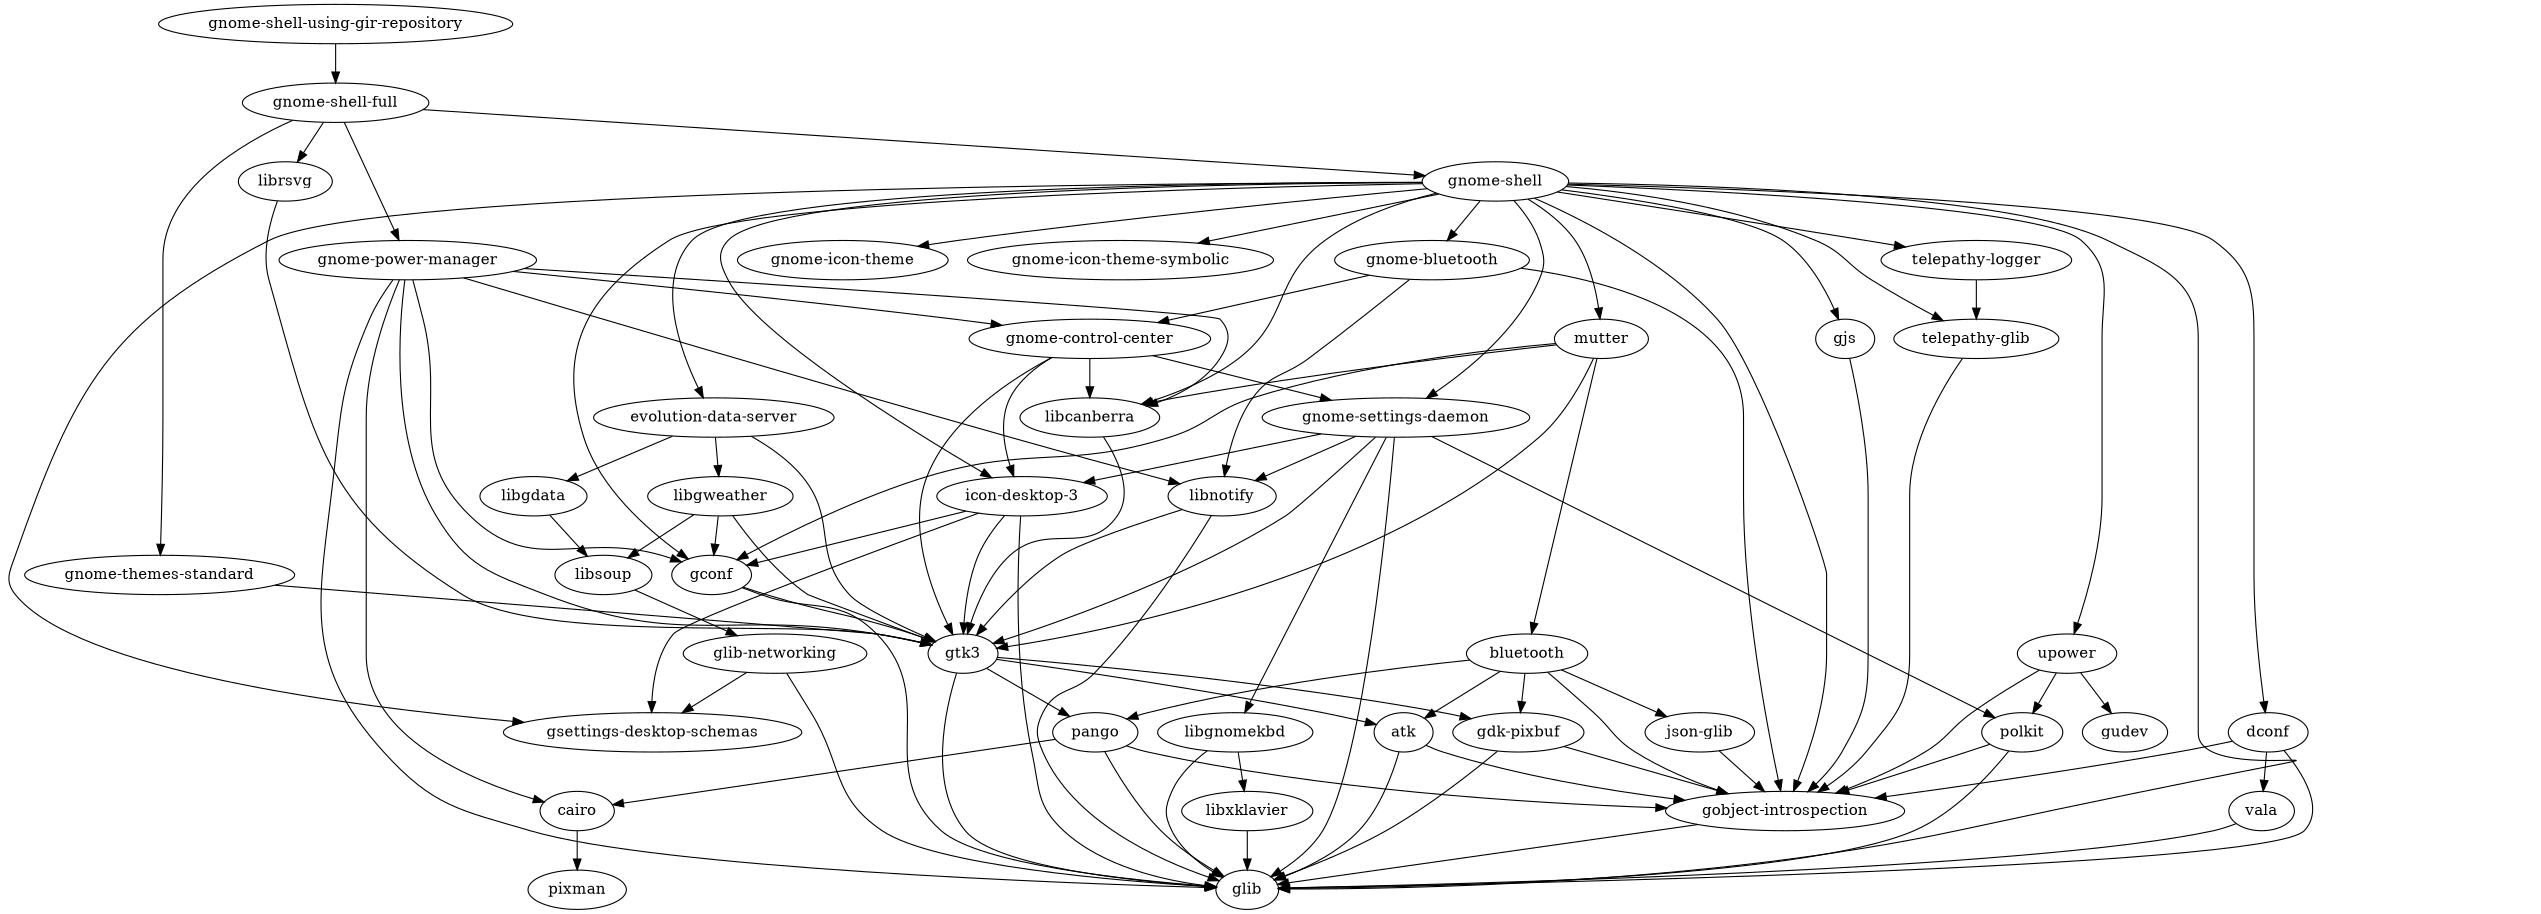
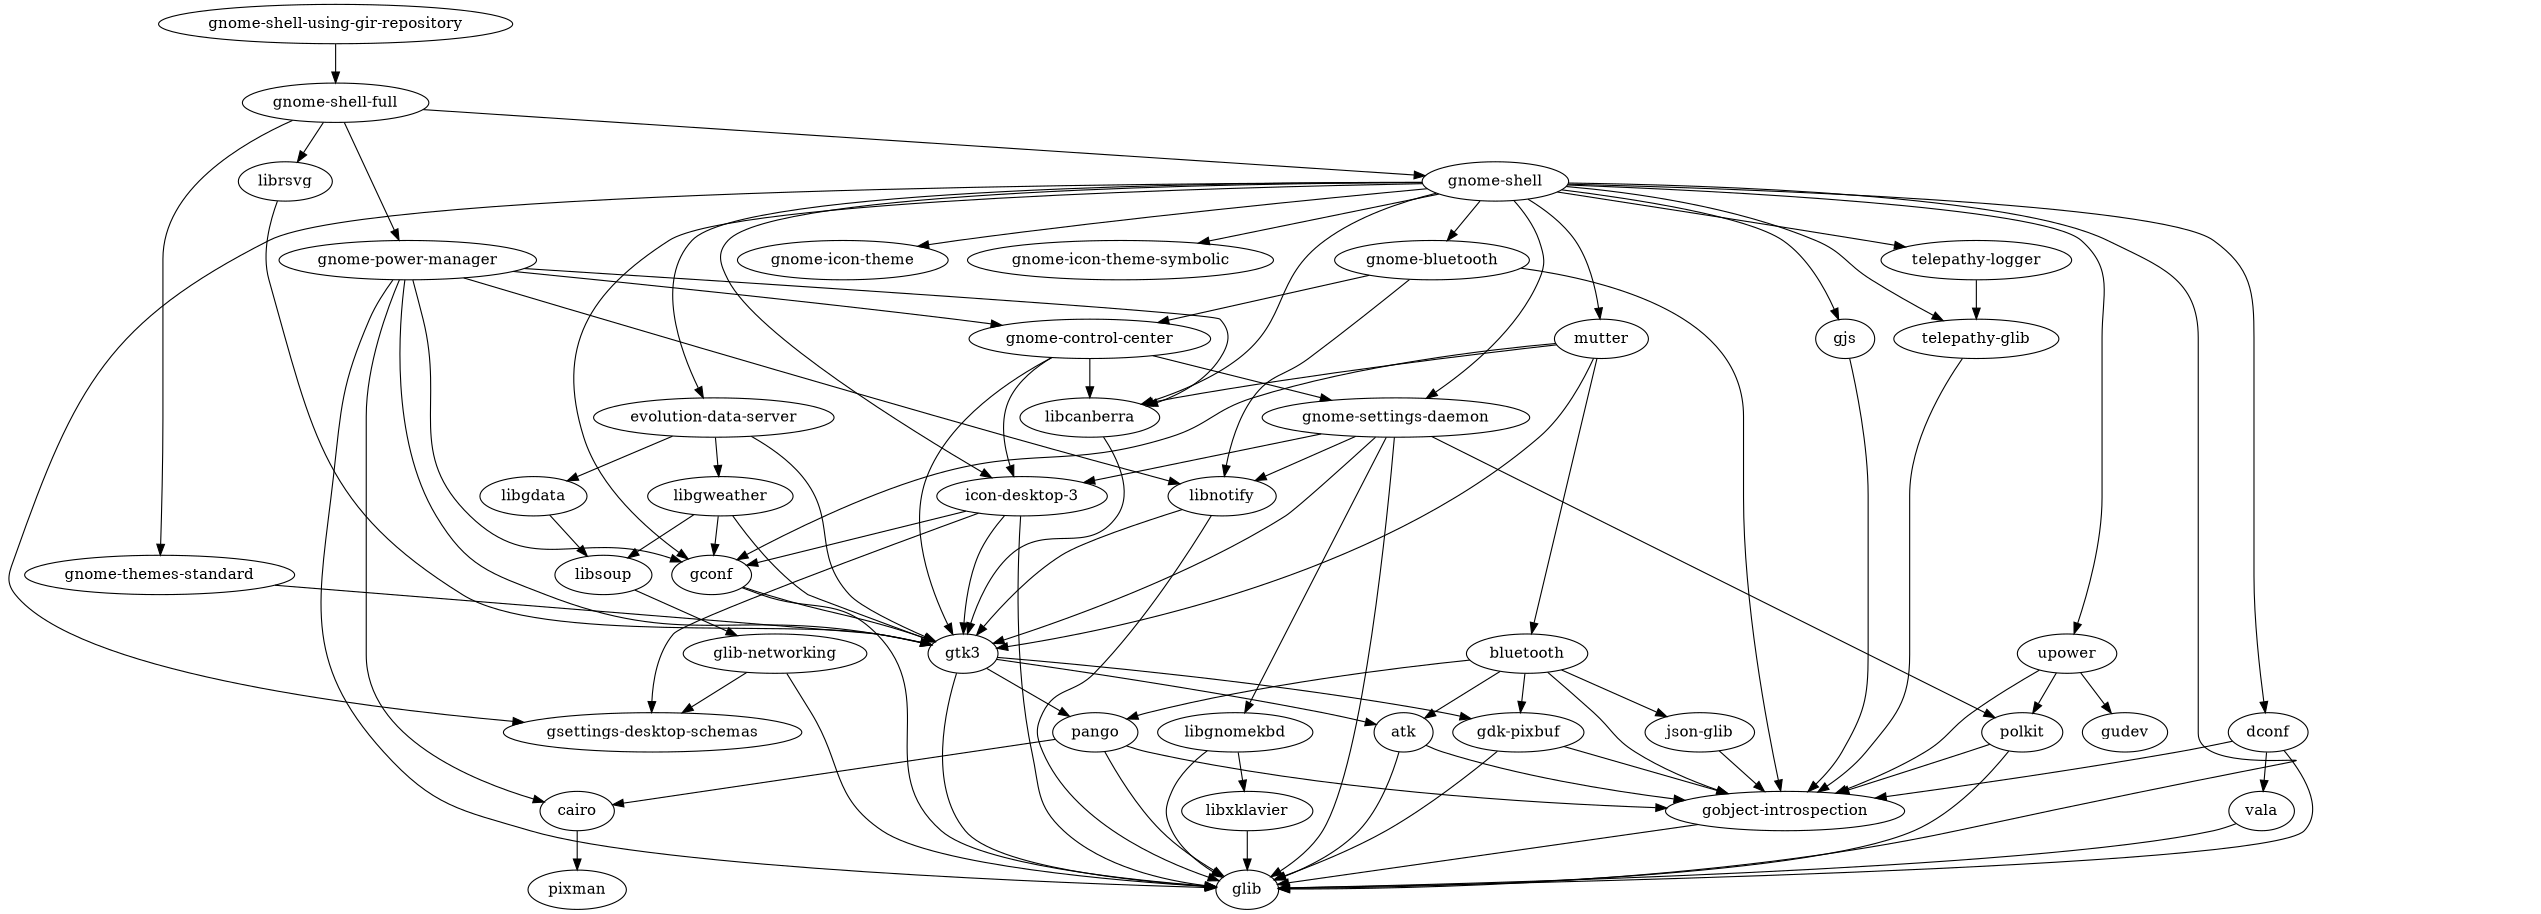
(1779, 438) -> none
